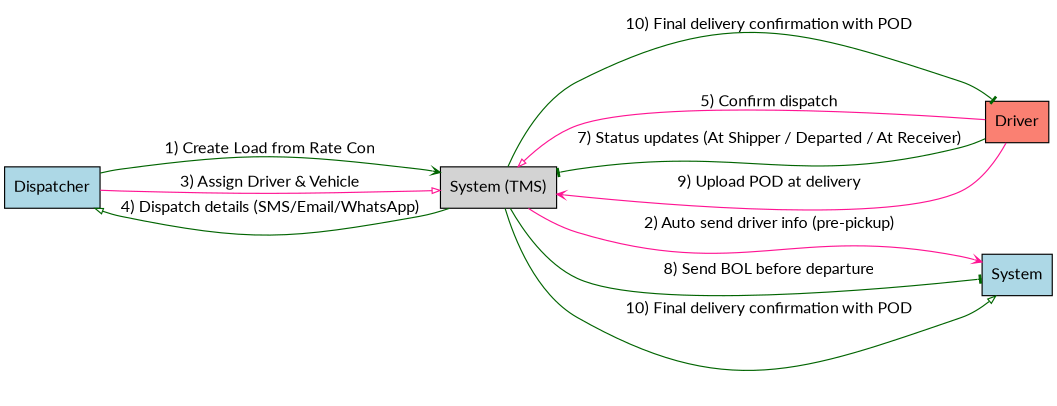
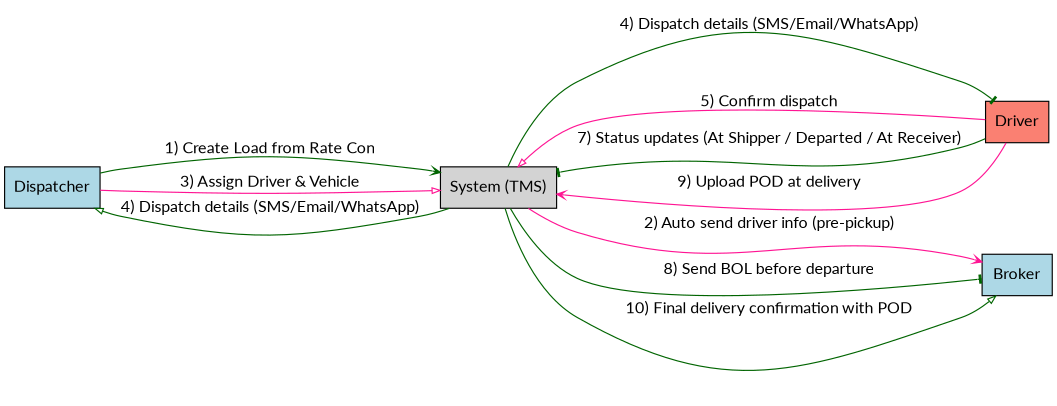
(769, 25) -> (769, 25)
(1017, 275) -> (1017, 275)
